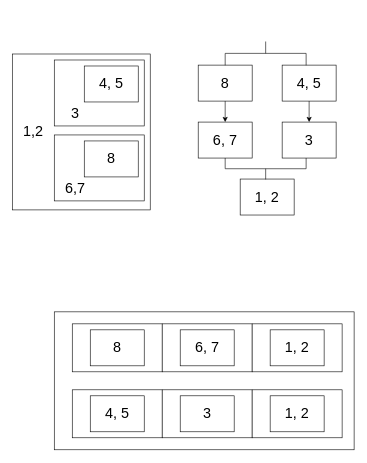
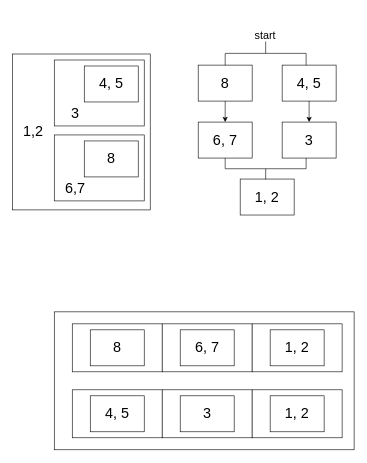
none -> (266, 35)
